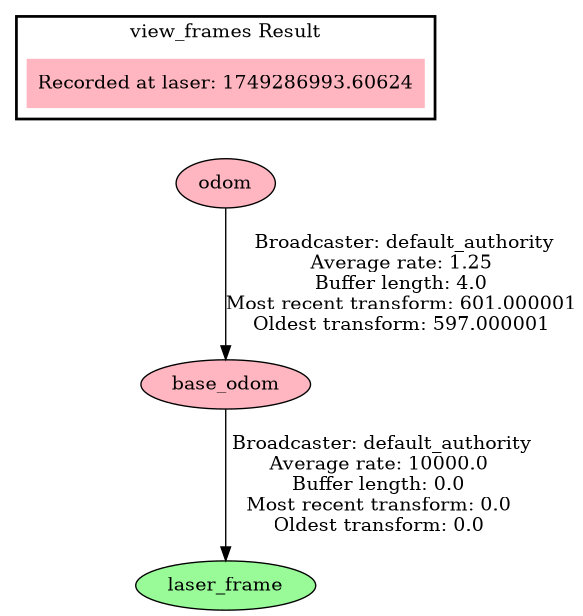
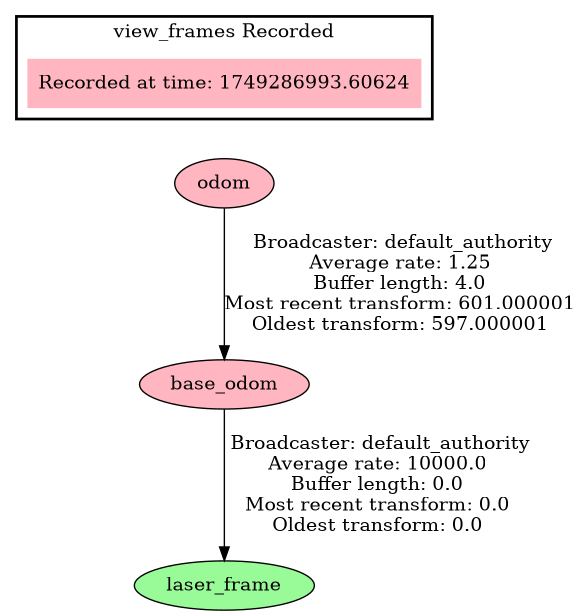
(226, 32) -> (224, 32)
(226, 83) -> (224, 83)
